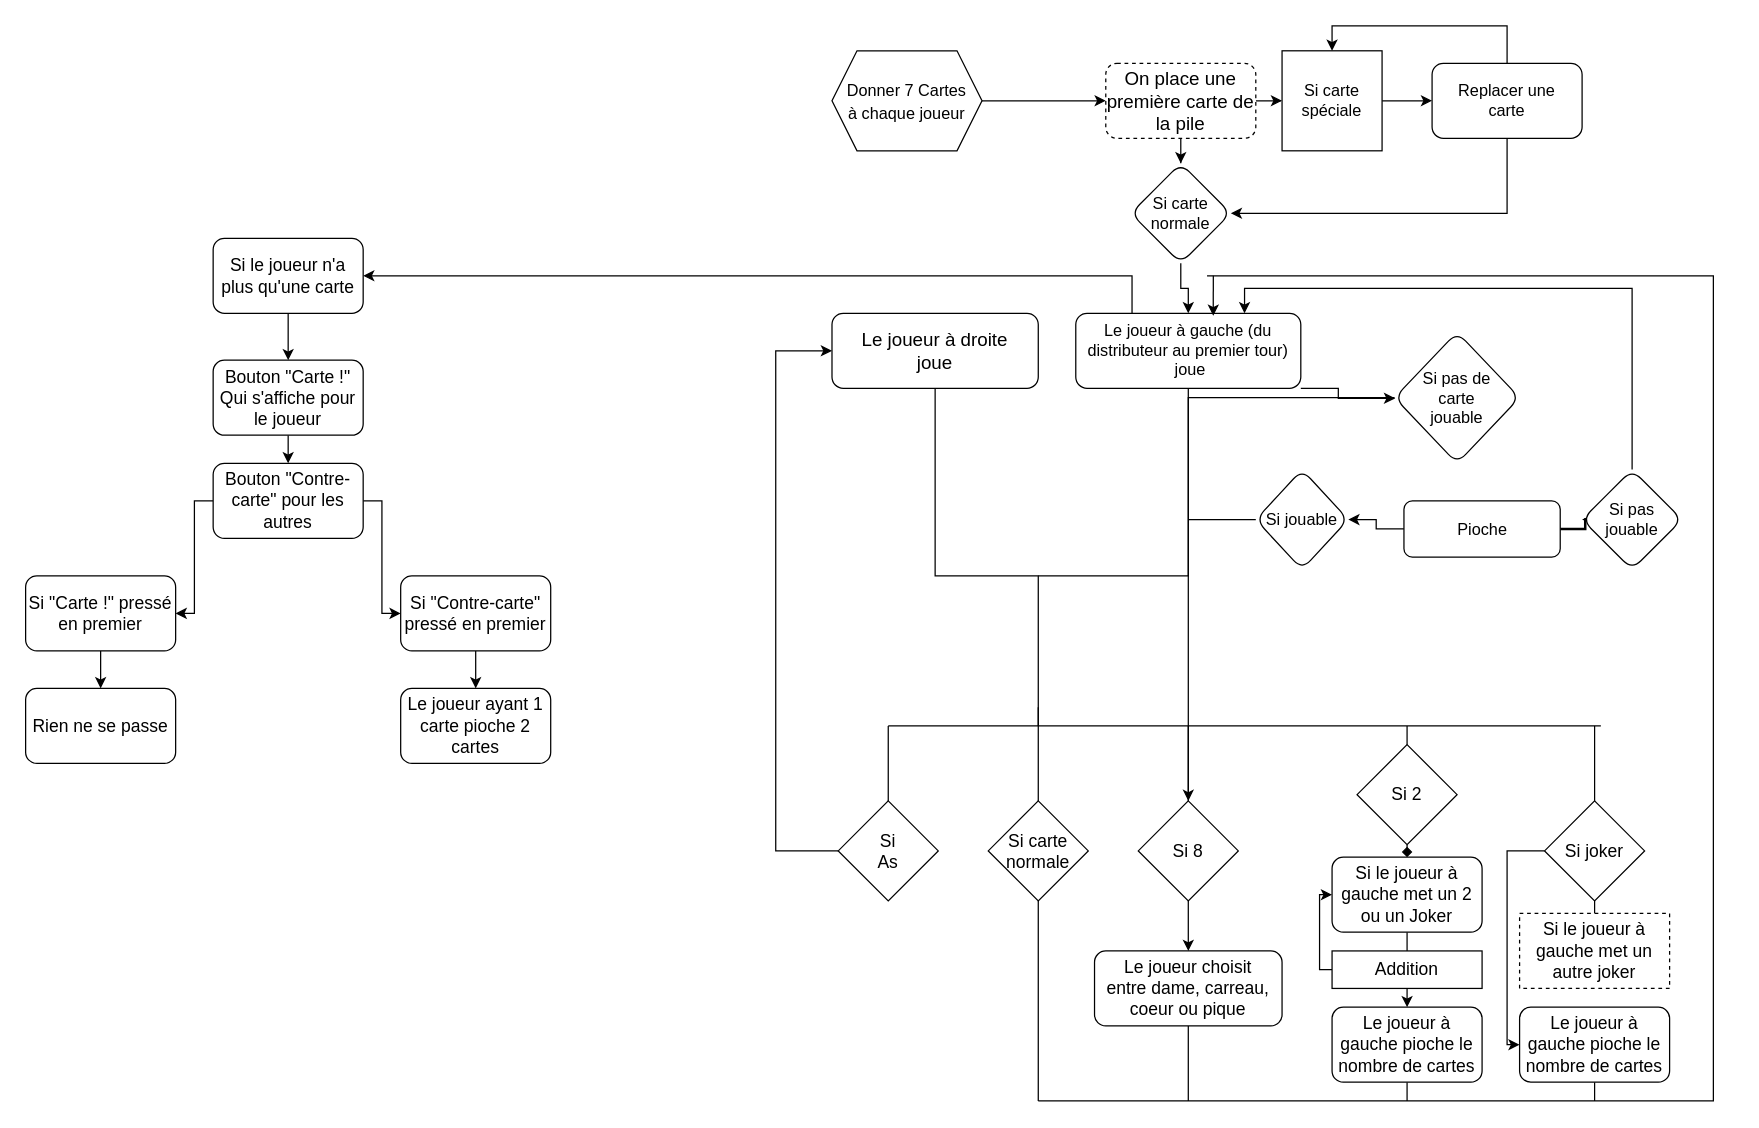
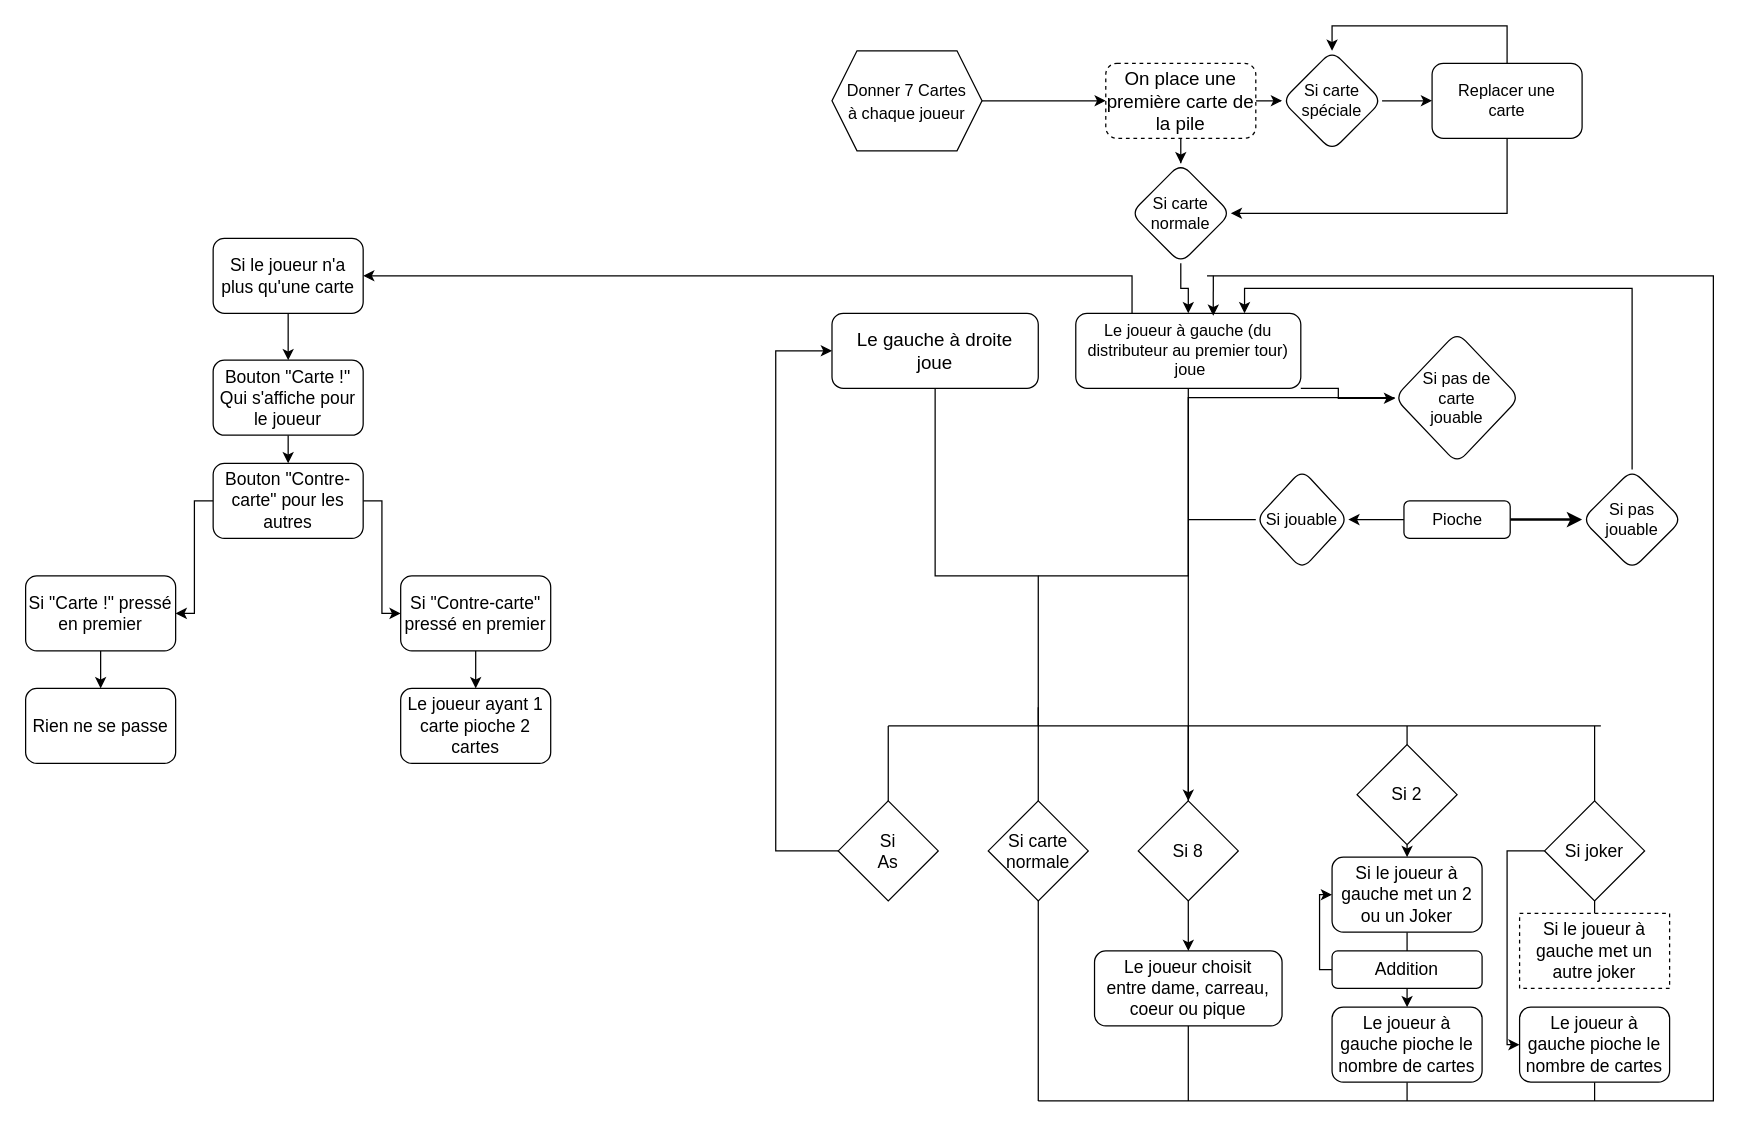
(1332, 101) -> (1332, 101)
(935, 351) -> (935, 351)
(1482, 529) -> (1457, 519)
(1407, 850) -> (1407, 849)
(1407, 969) -> (1407, 969)
